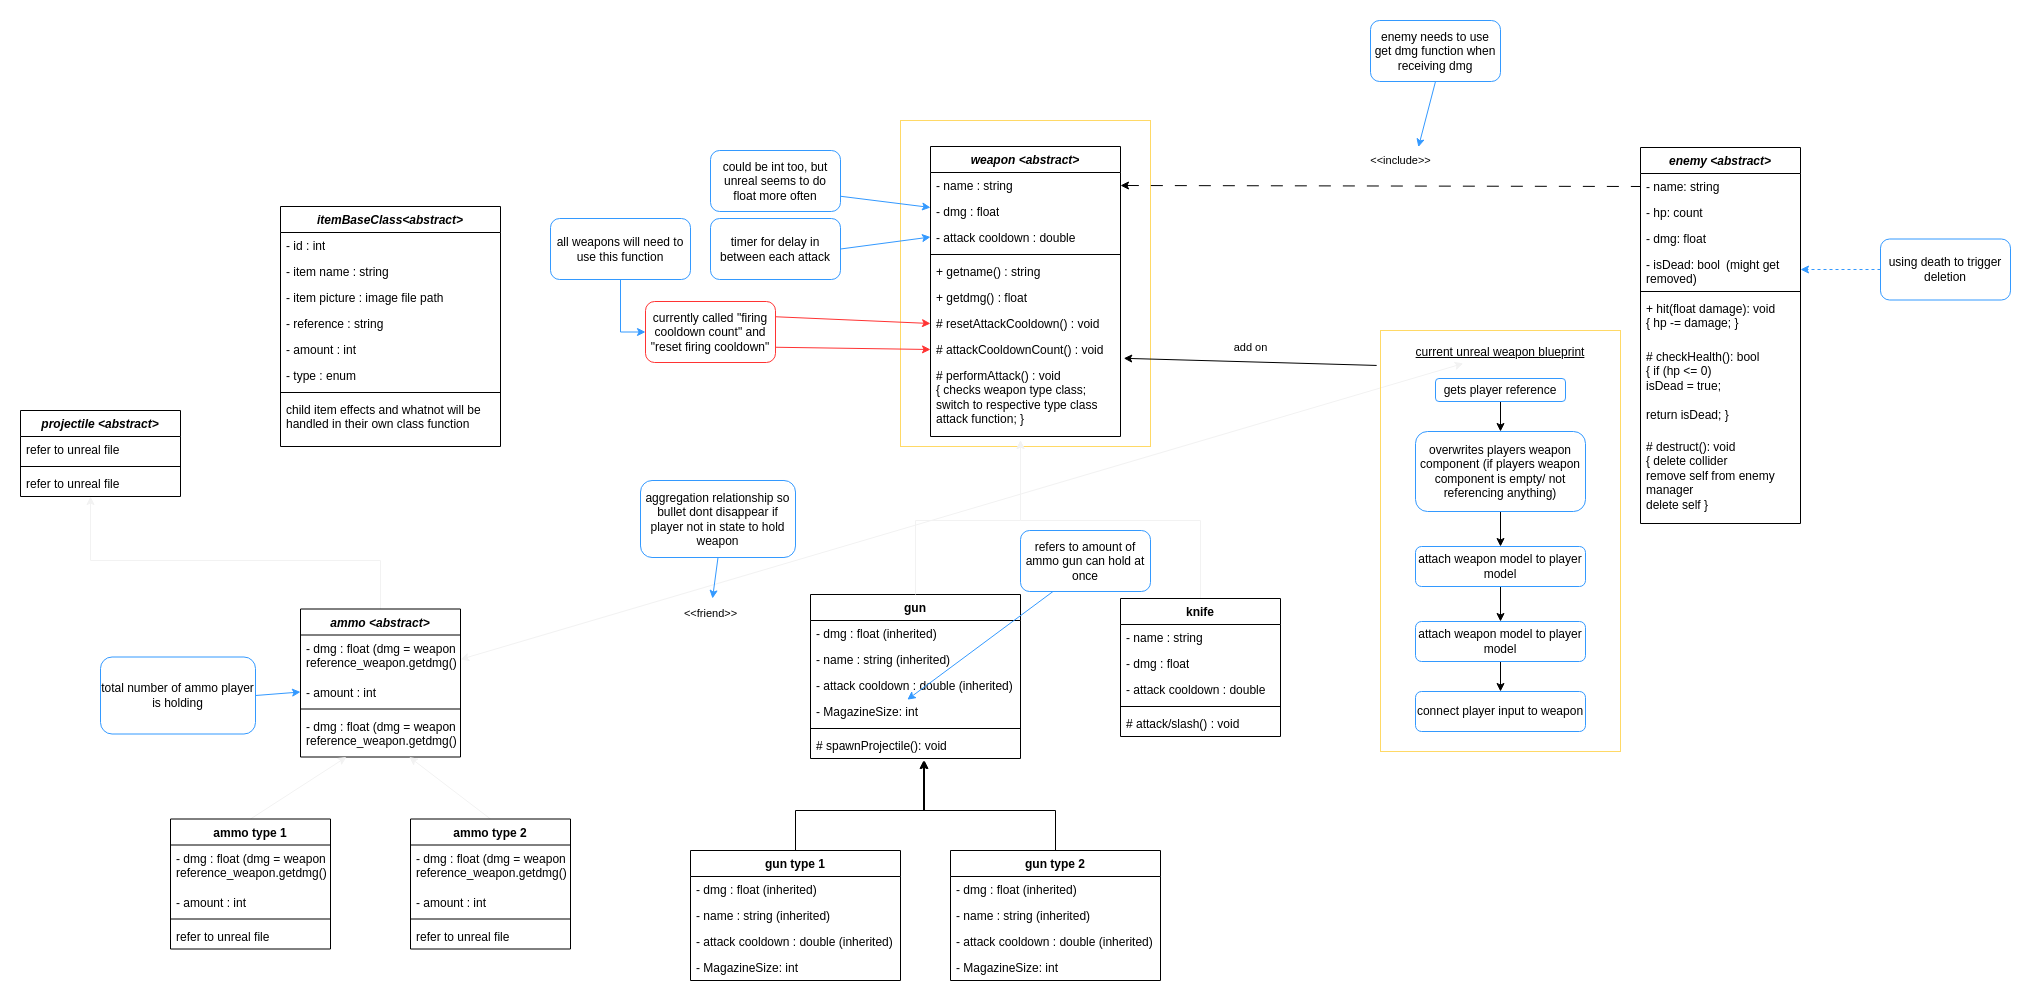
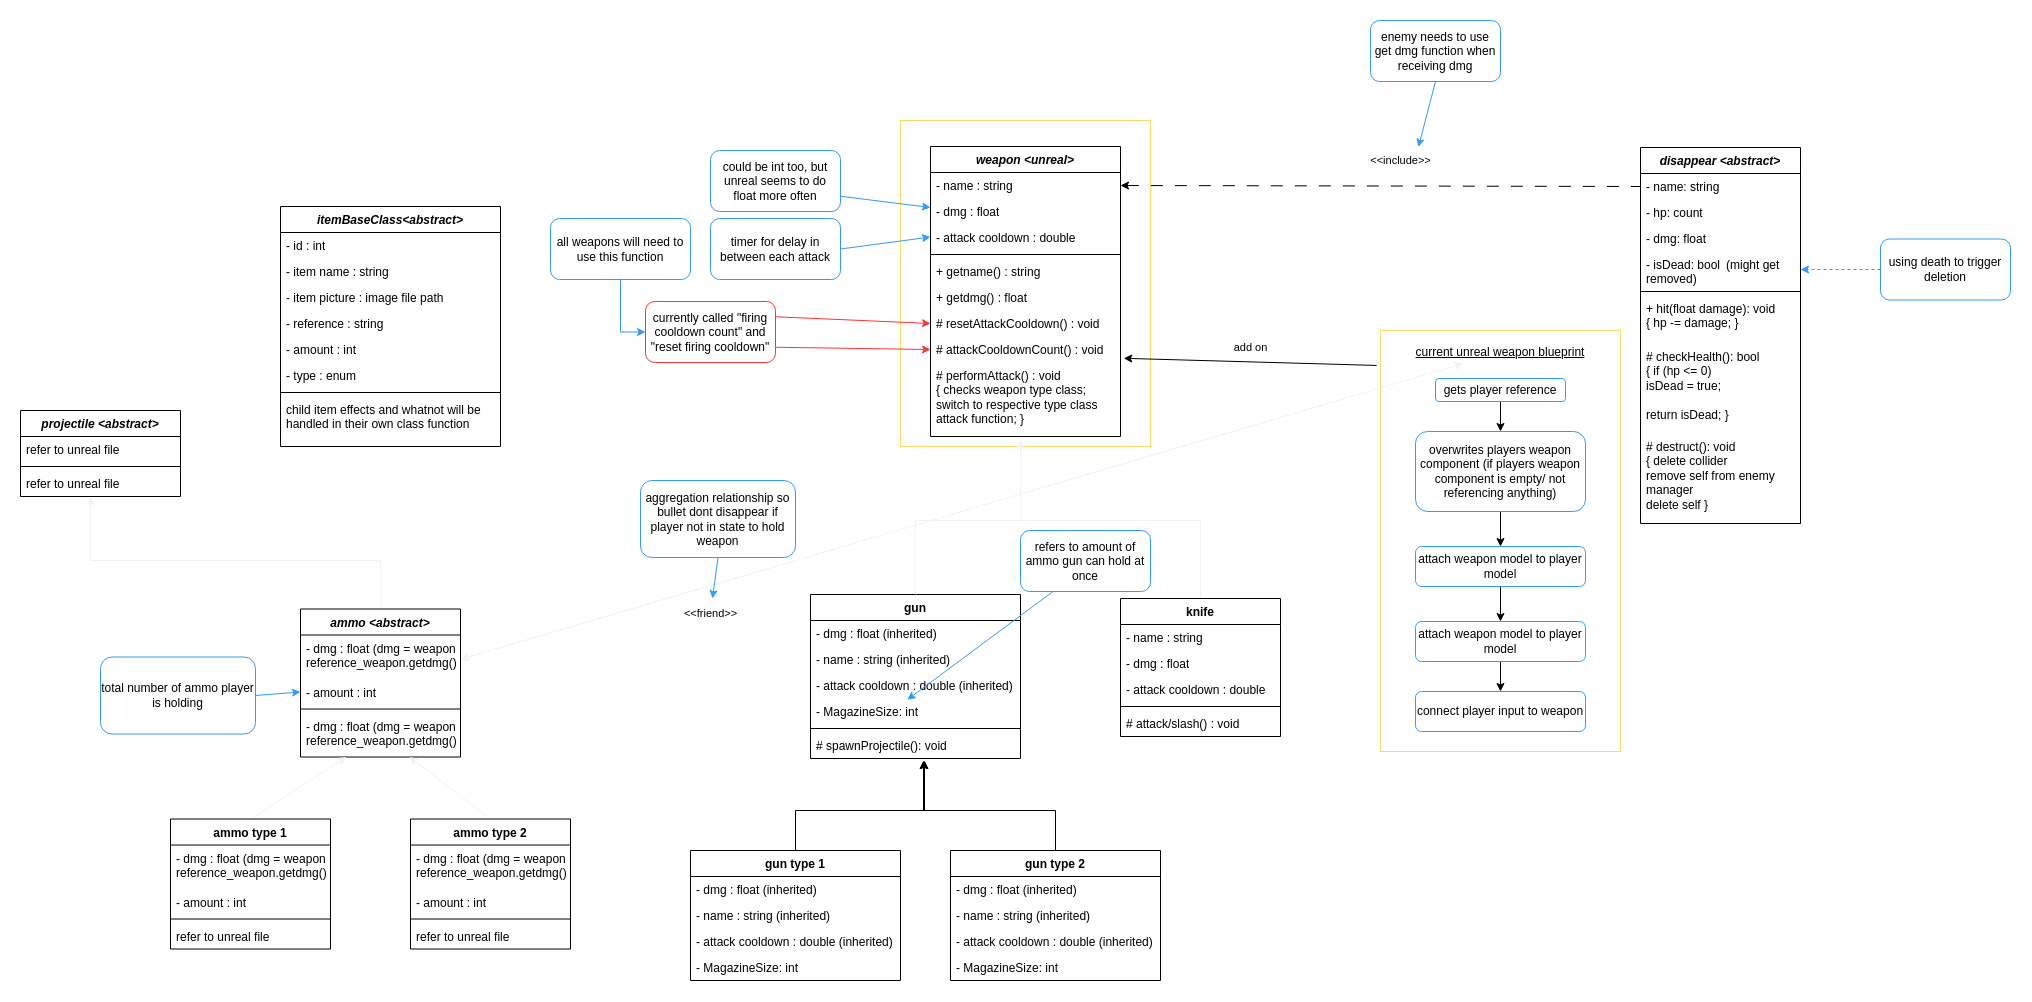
(1026, 161) -> (1026, 161)
(1721, 162) -> (1721, 162)
